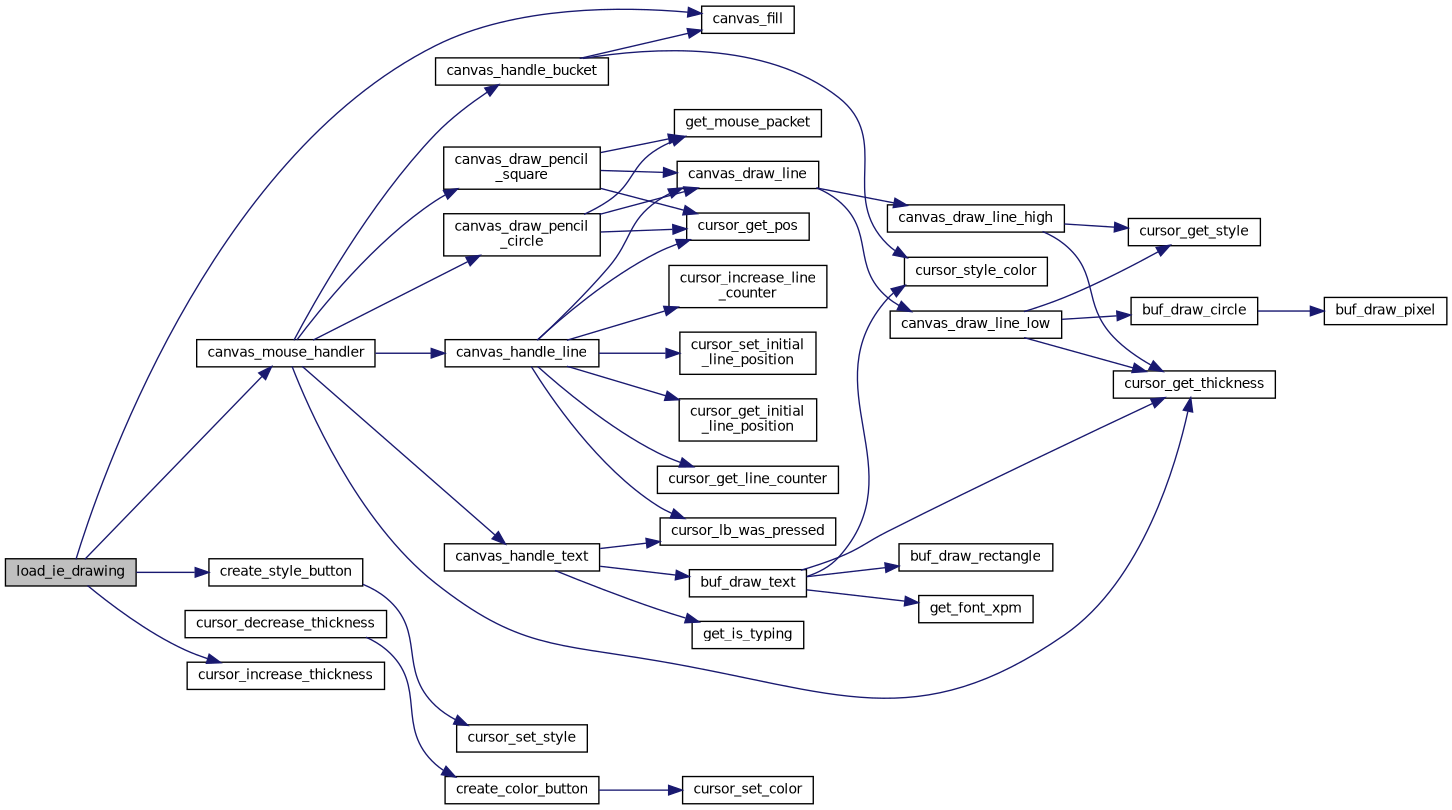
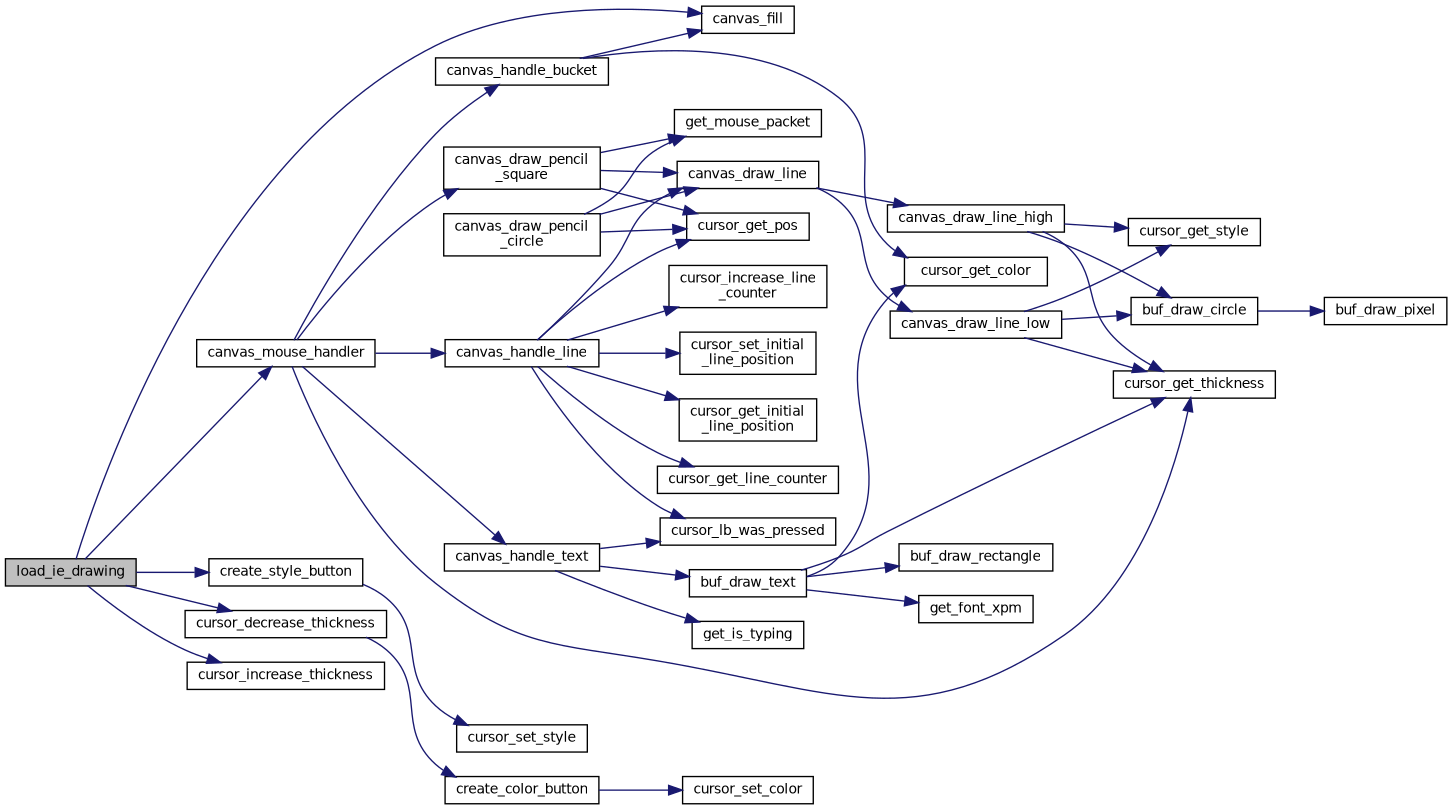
none -> (1095, 258)
(976, 272) -> (976, 272)
(390, 301) -> none
none -> (172, 597)
